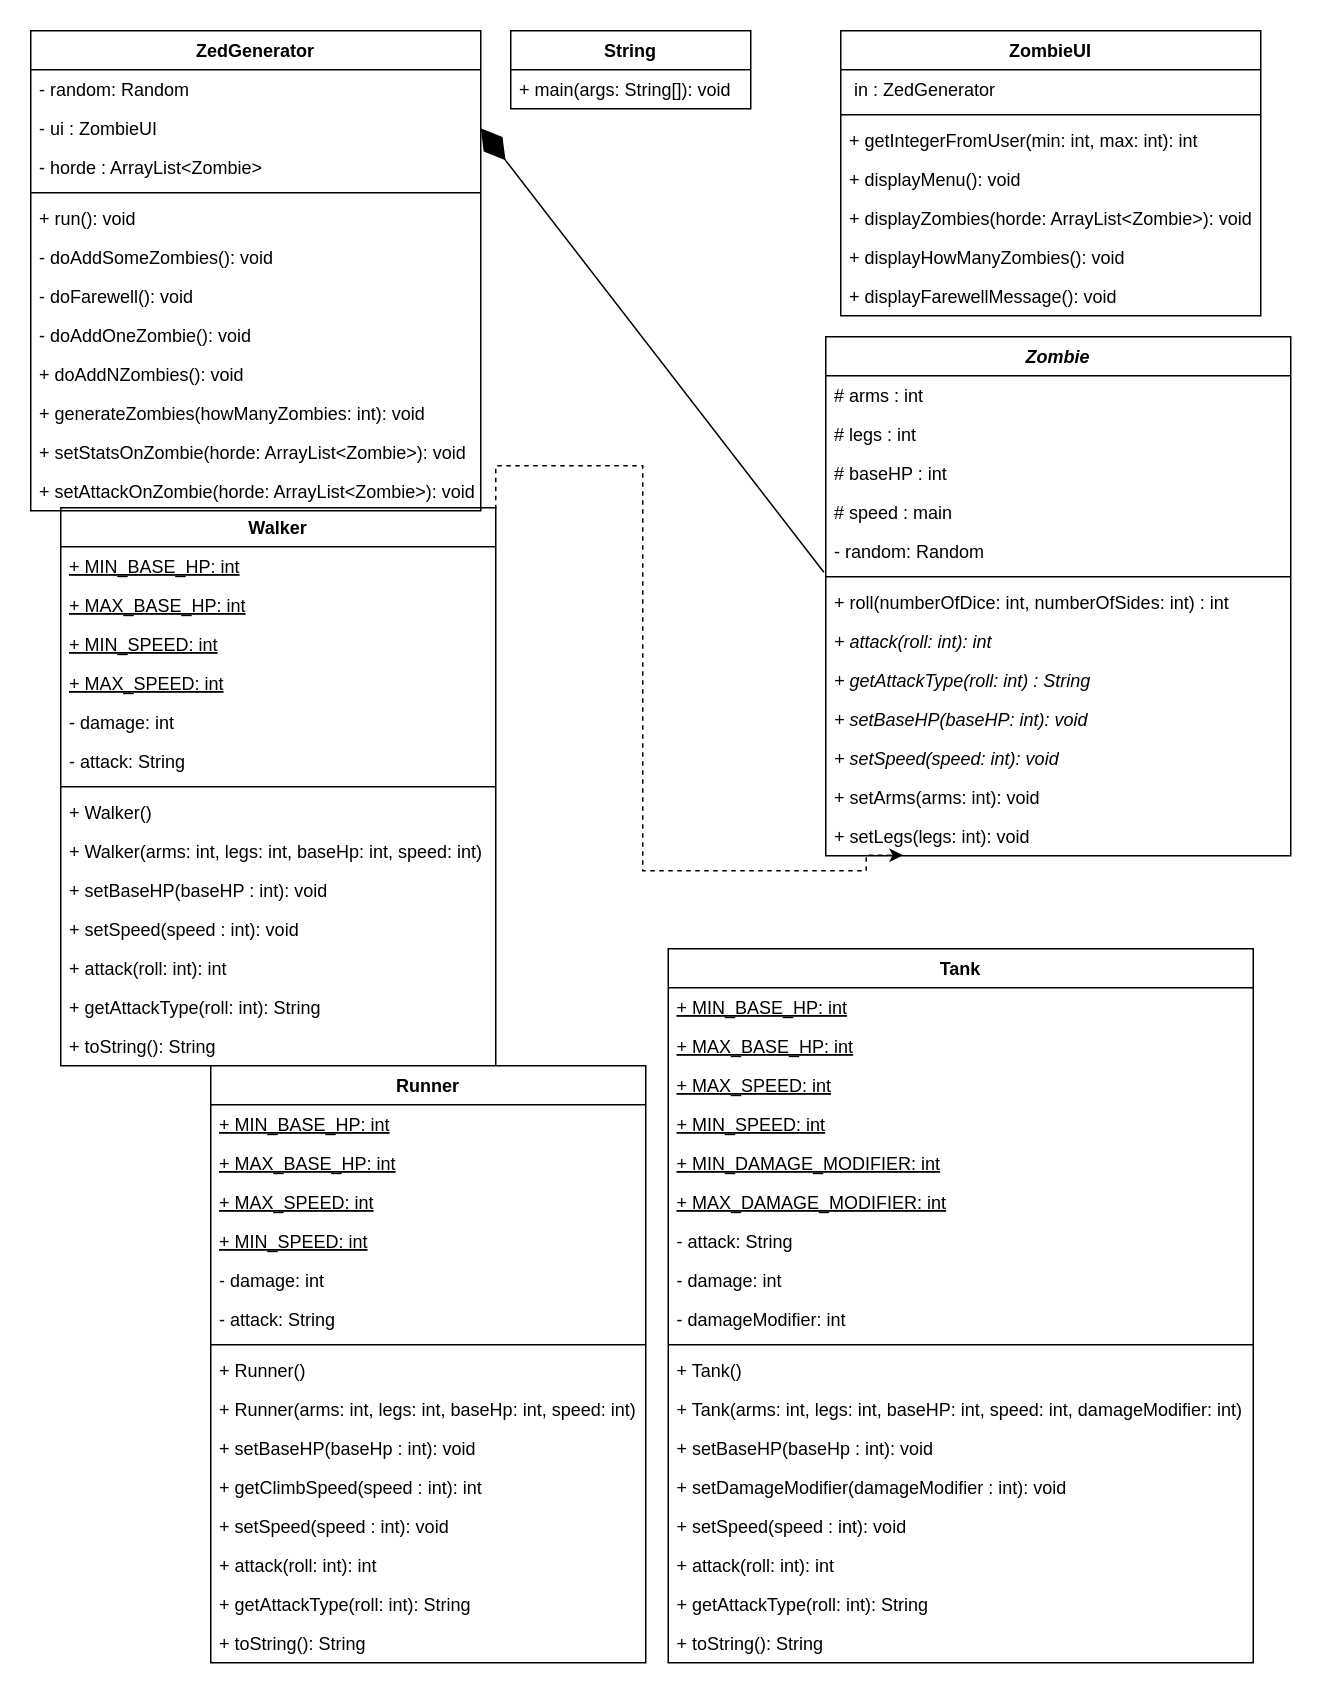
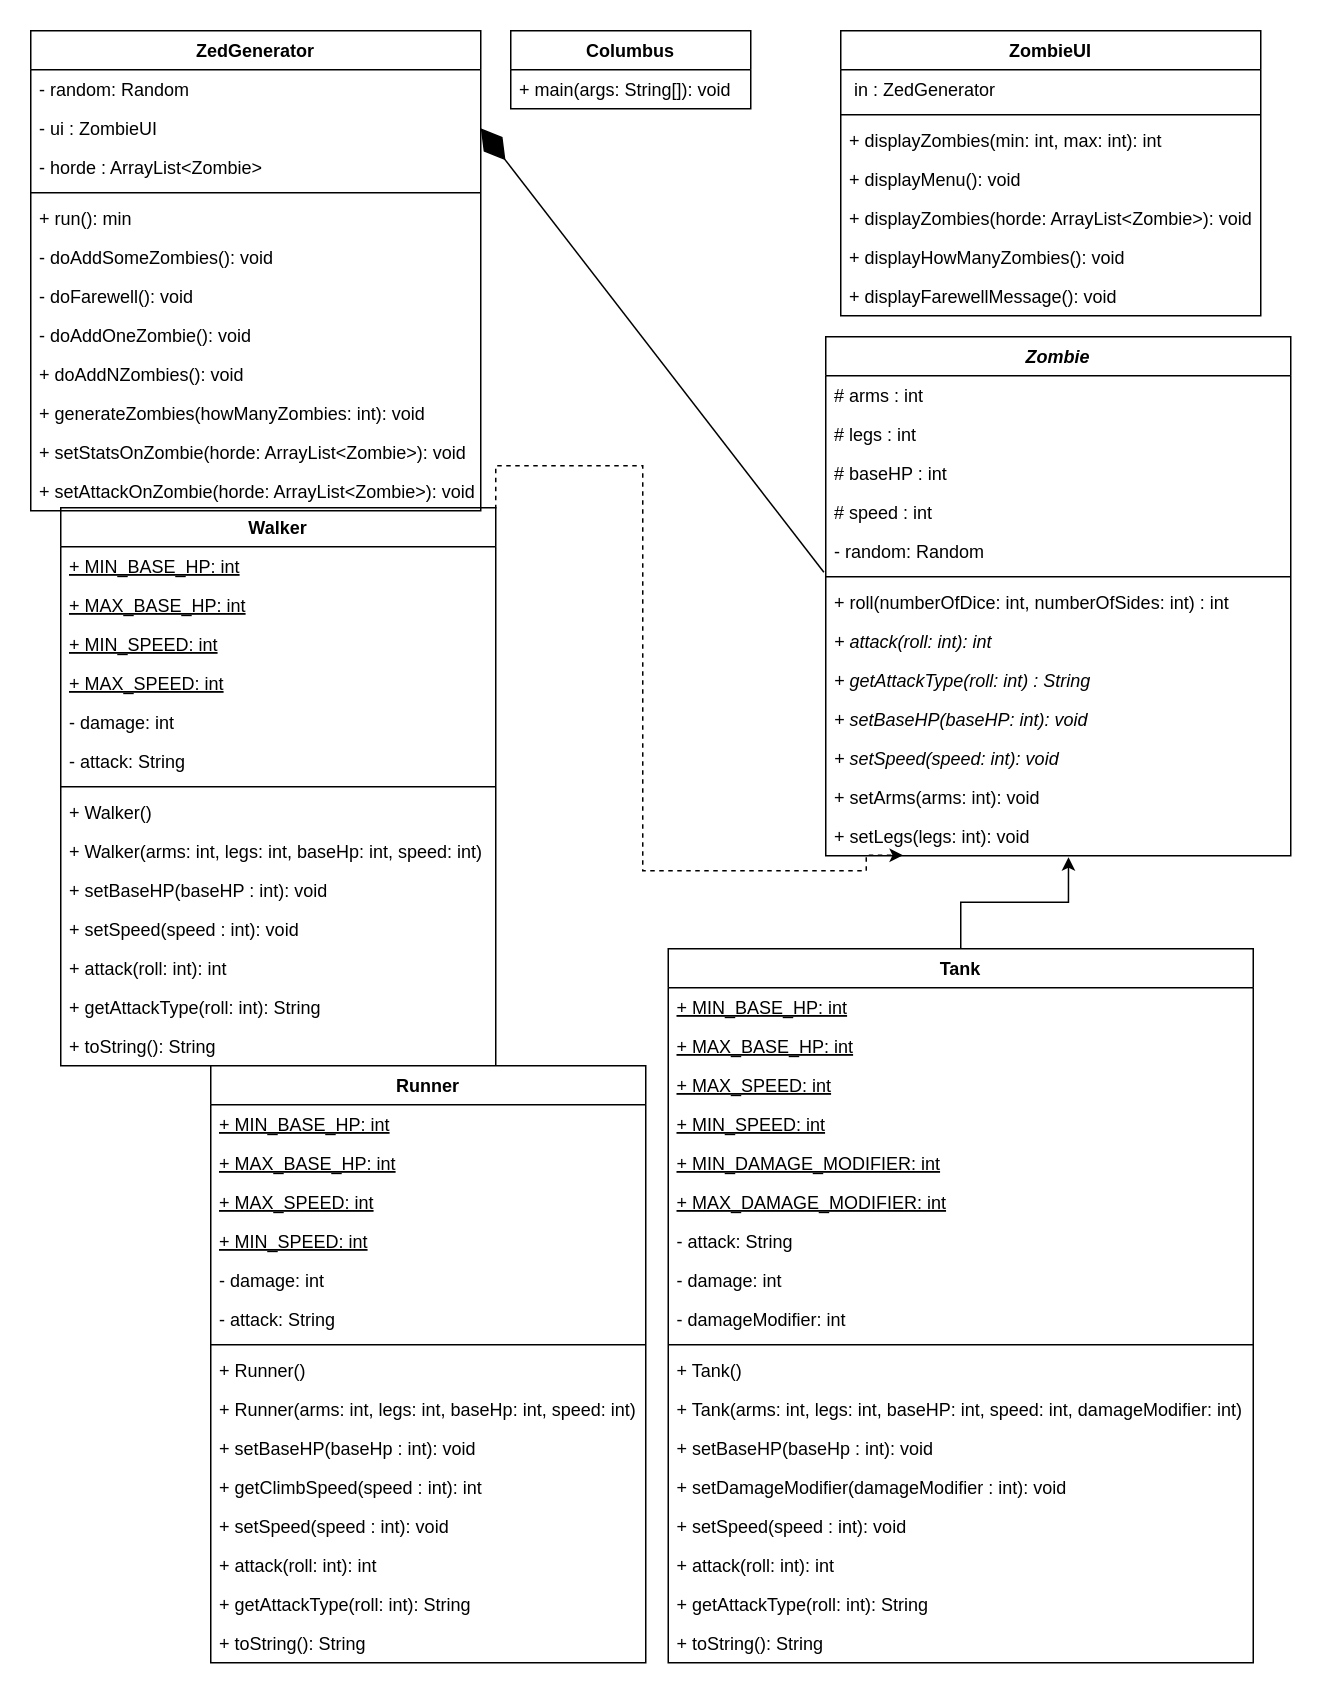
(630, 51) -> (630, 51)
(1045, 141) -> (1018, 141)
(95, 219) -> (90, 219)
(893, 513) -> (888, 513)
none -> (1009, 902)
